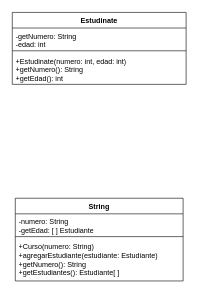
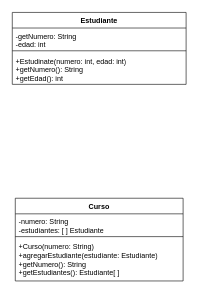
(99, 21) -> (99, 21)
(99, 207) -> (99, 207)
(63, 227) -> (70, 227)
